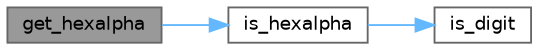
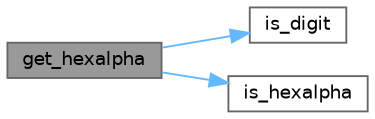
(392, 25) -> (196, 42)
